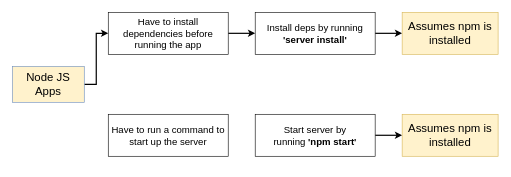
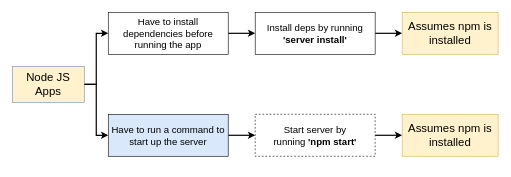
none -> (96, 114)
(168, 135) -> (168, 135)
none -> (239, 135)
(315, 135) -> (315, 135)
